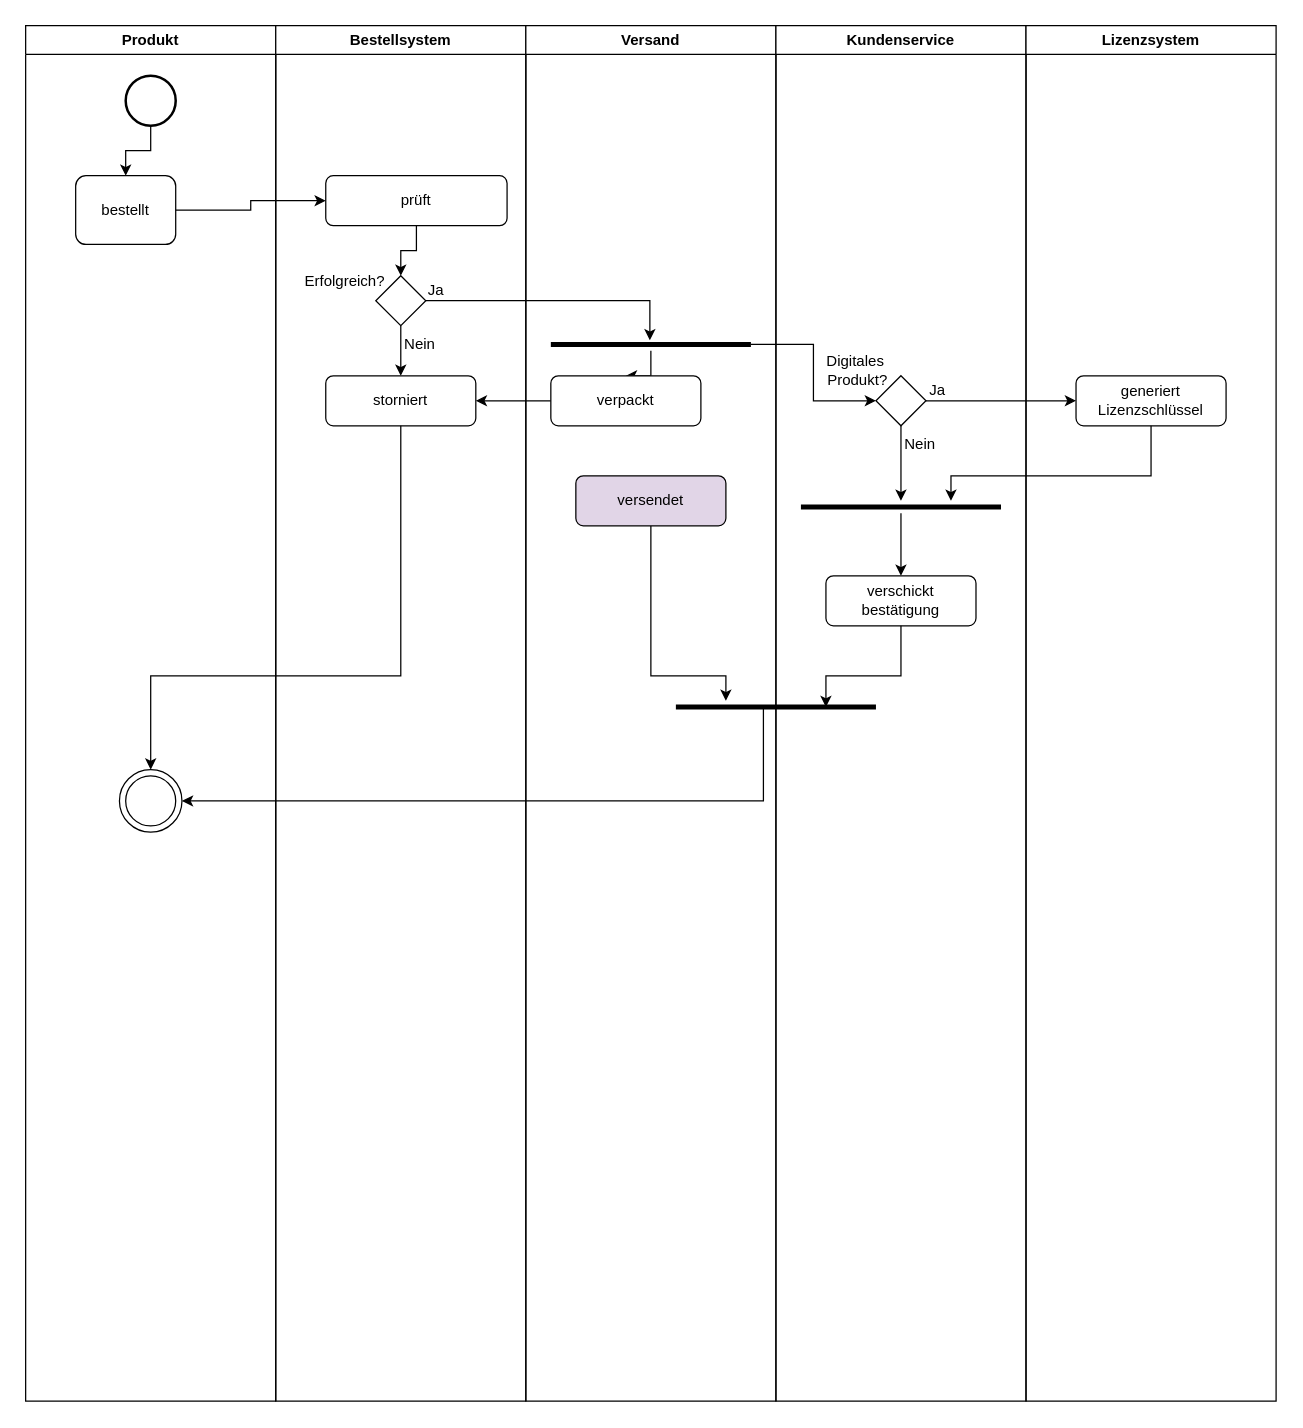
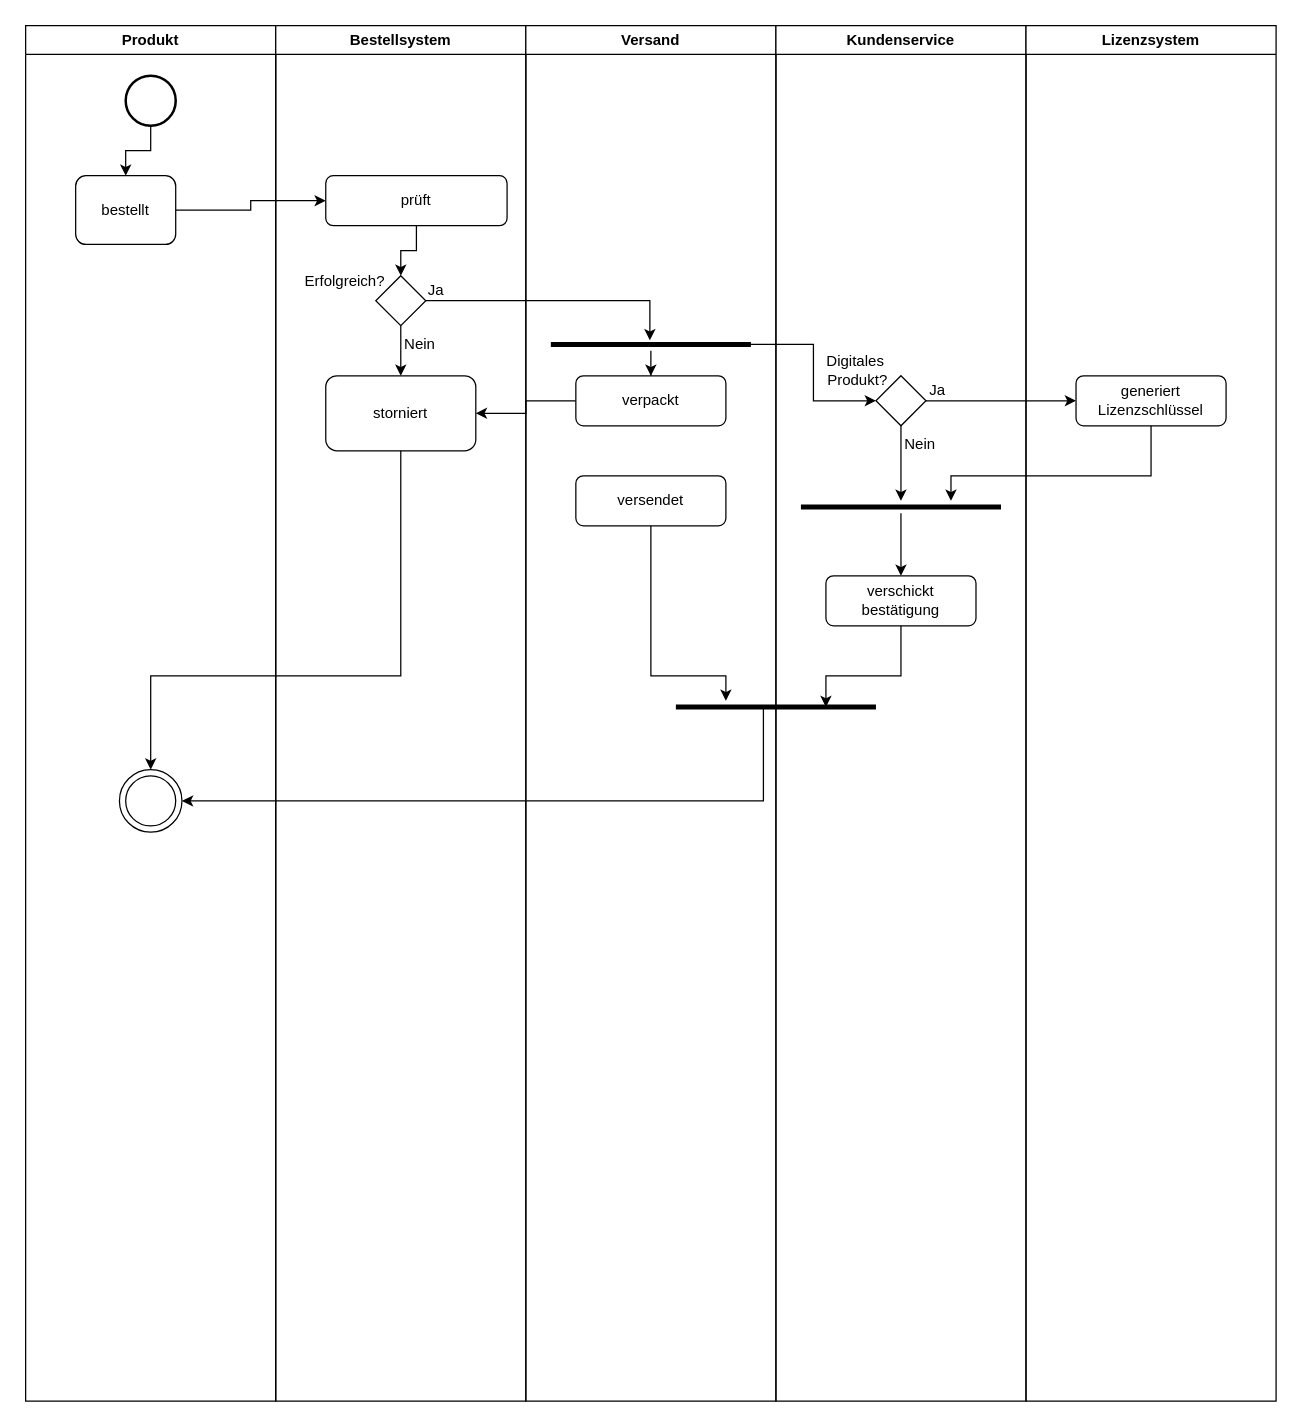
(401, 401) -> (401, 413)
(626, 401) -> (651, 401)
(651, 501) -> (651, 501)
